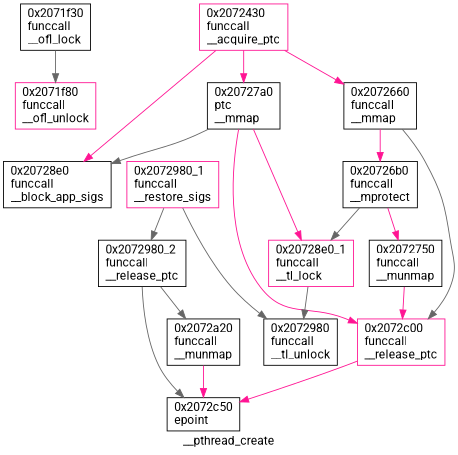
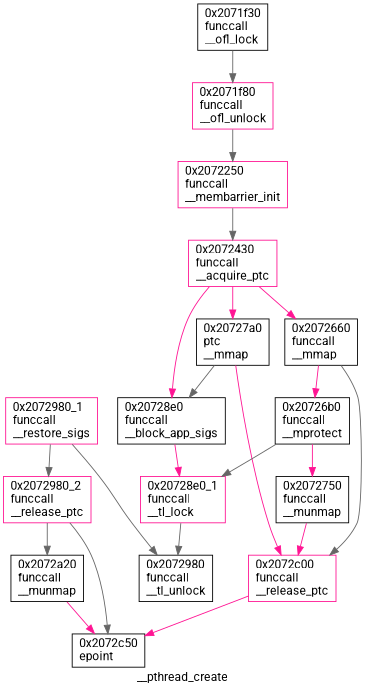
(276, 180) -> (177, 456)
none -> (233, 185)
(142, 263) -> (47, 500)
